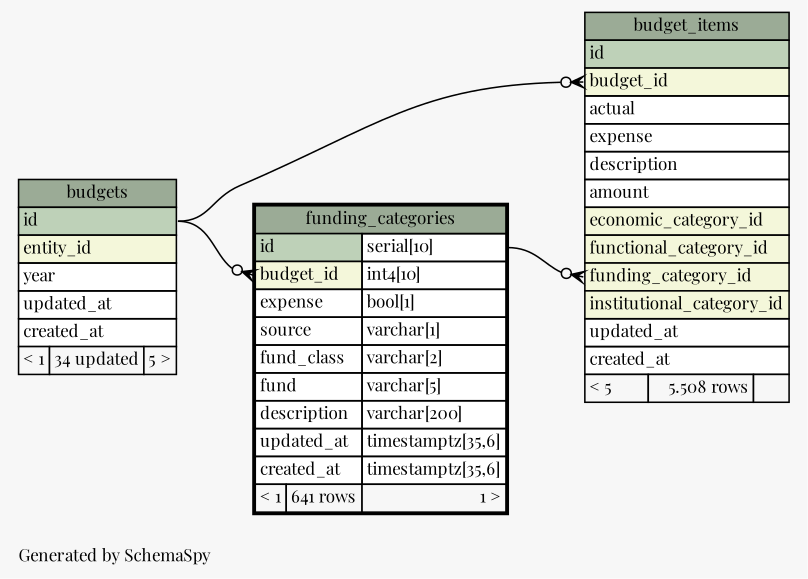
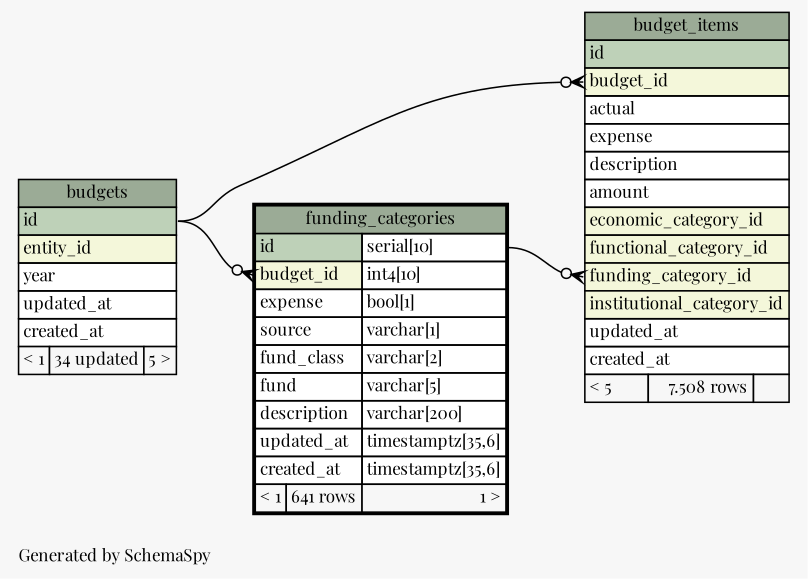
(709, 388) -> (709, 388)
